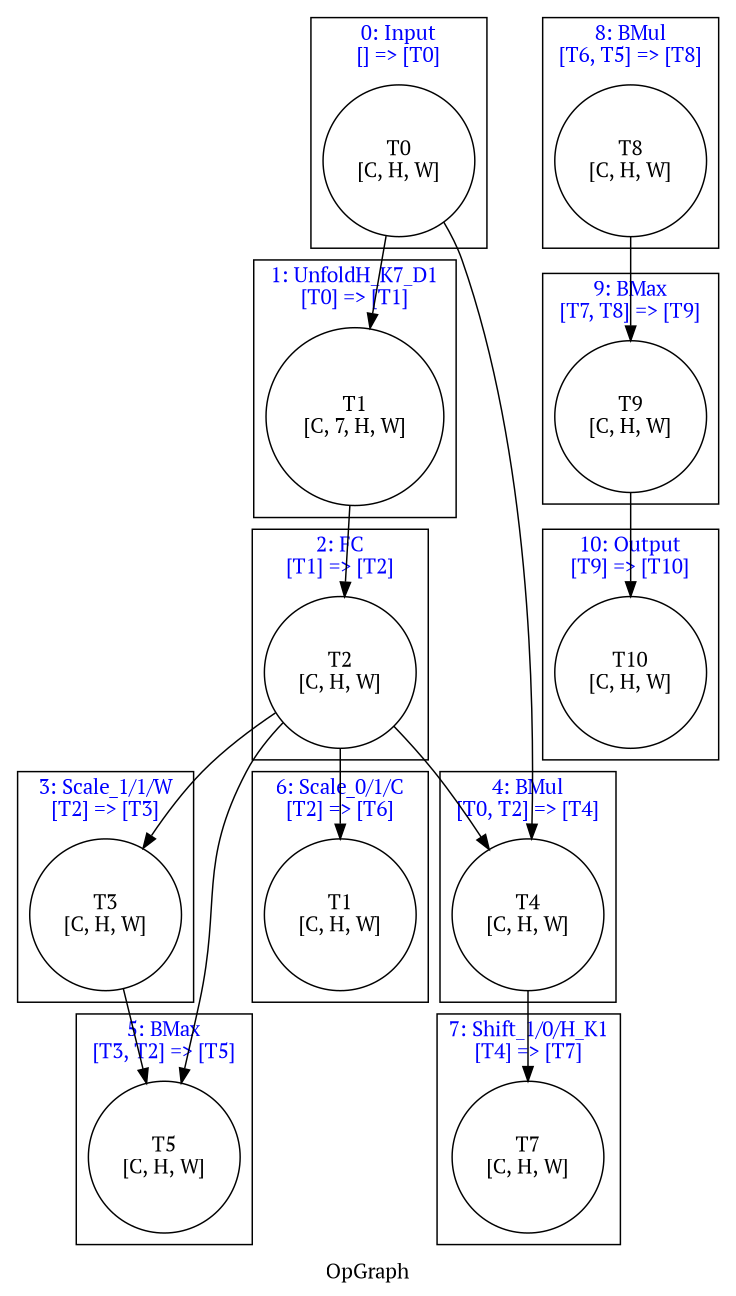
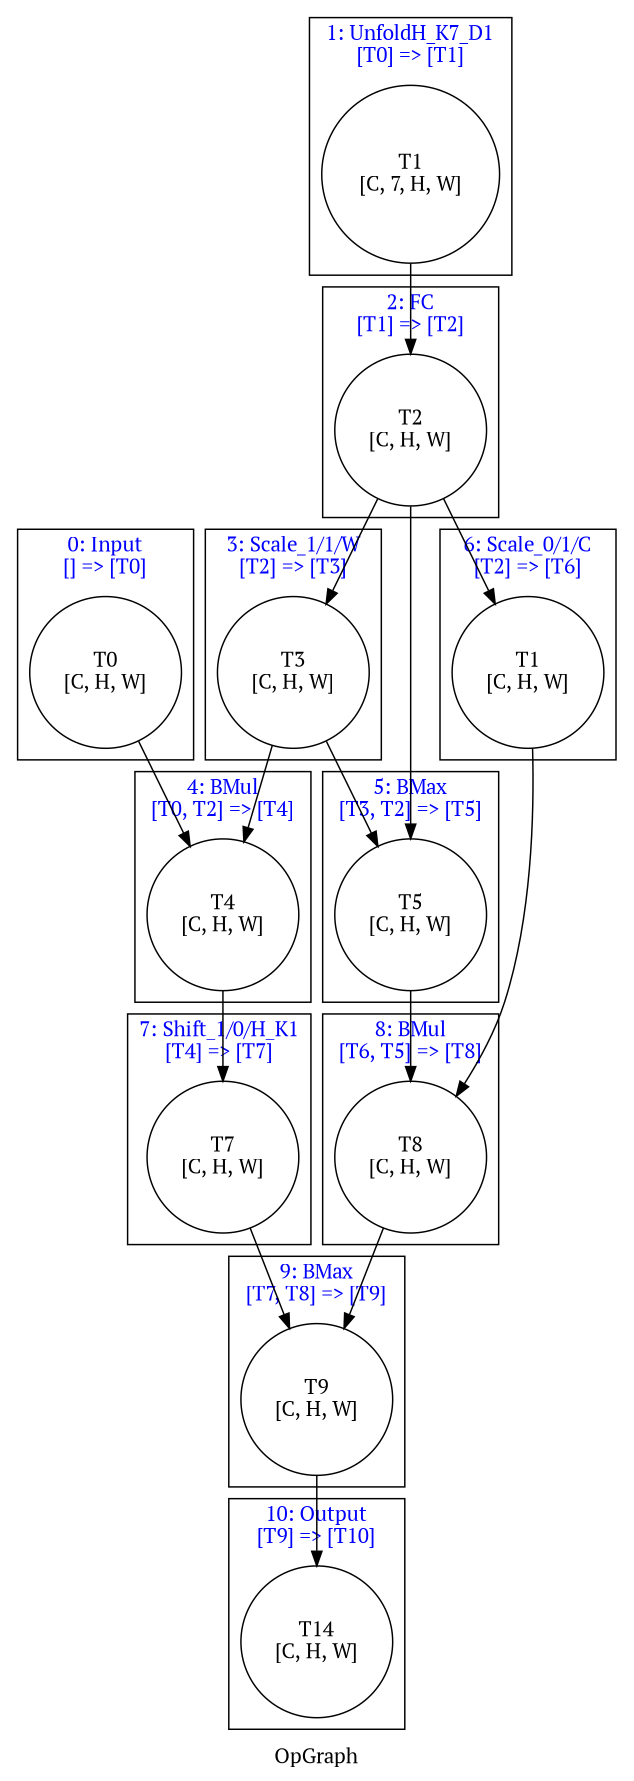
(379, 275) -> none
(631, 672) -> (317, 1642)
(451, 793) -> (260, 787)
none -> (523, 921)
none -> (411, 1028)
none -> (267, 1271)
